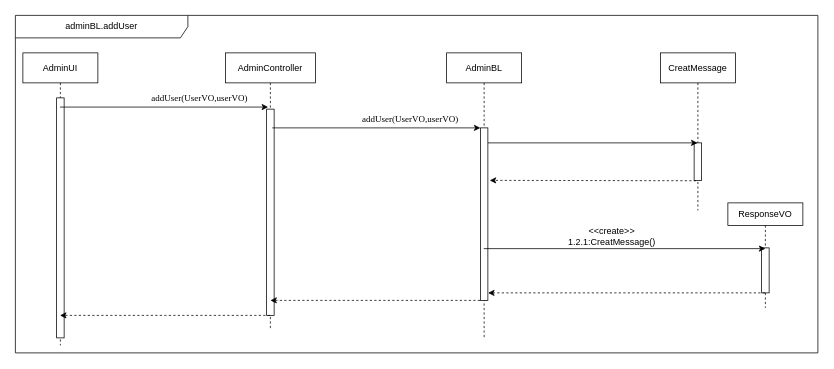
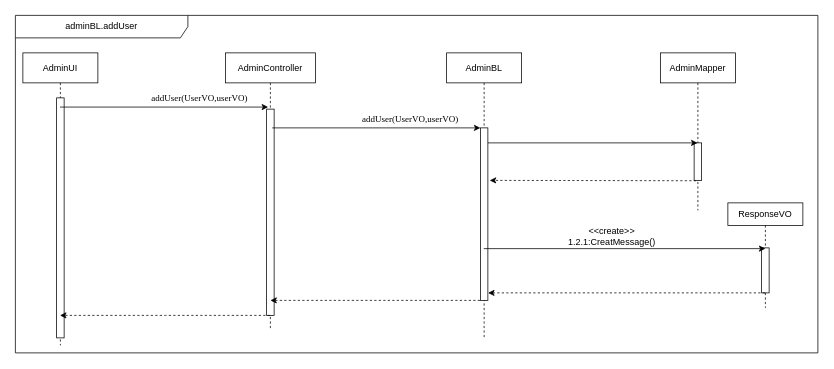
(698, 68) -> (698, 68)
